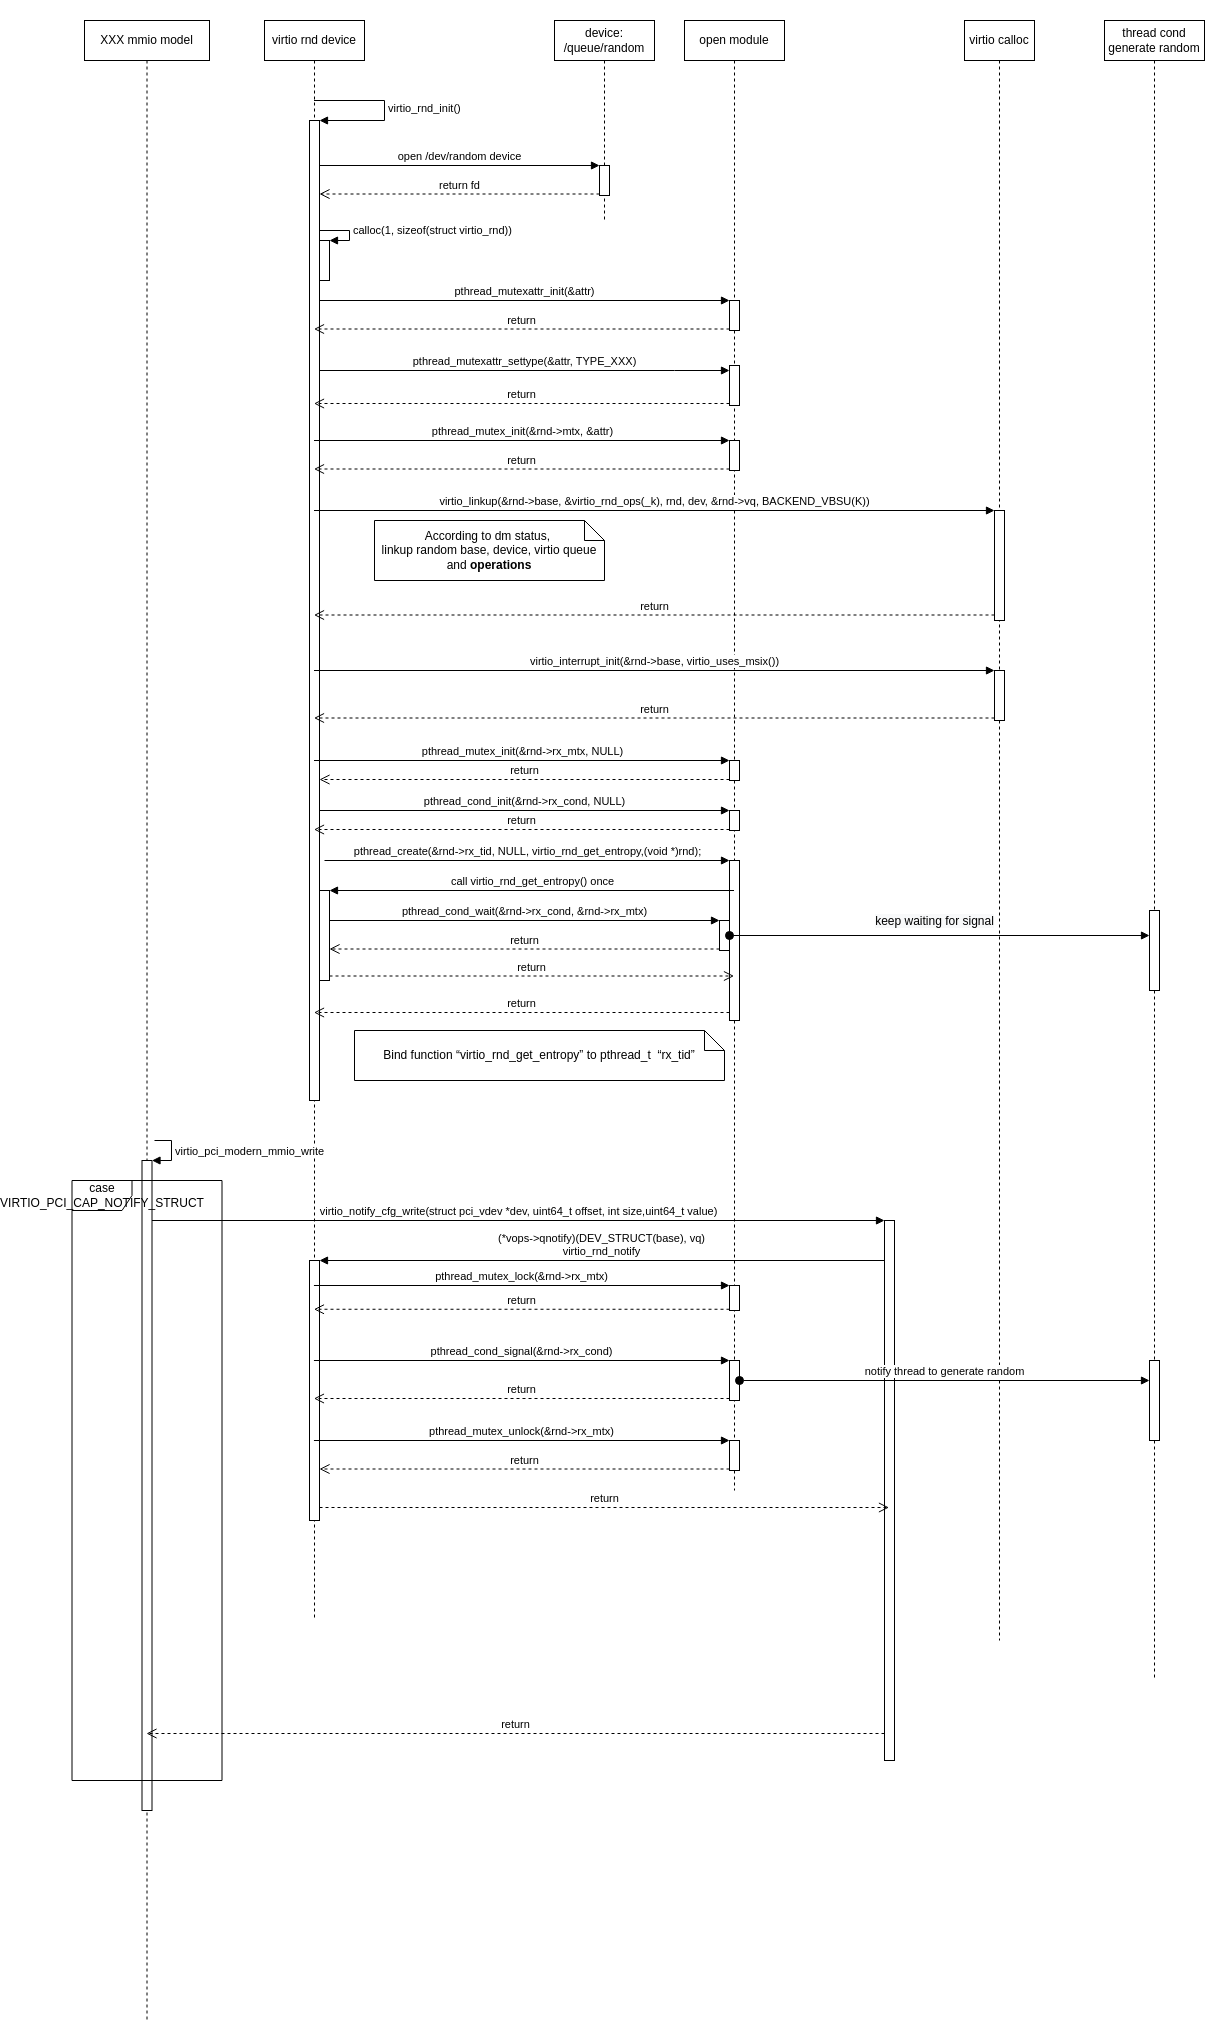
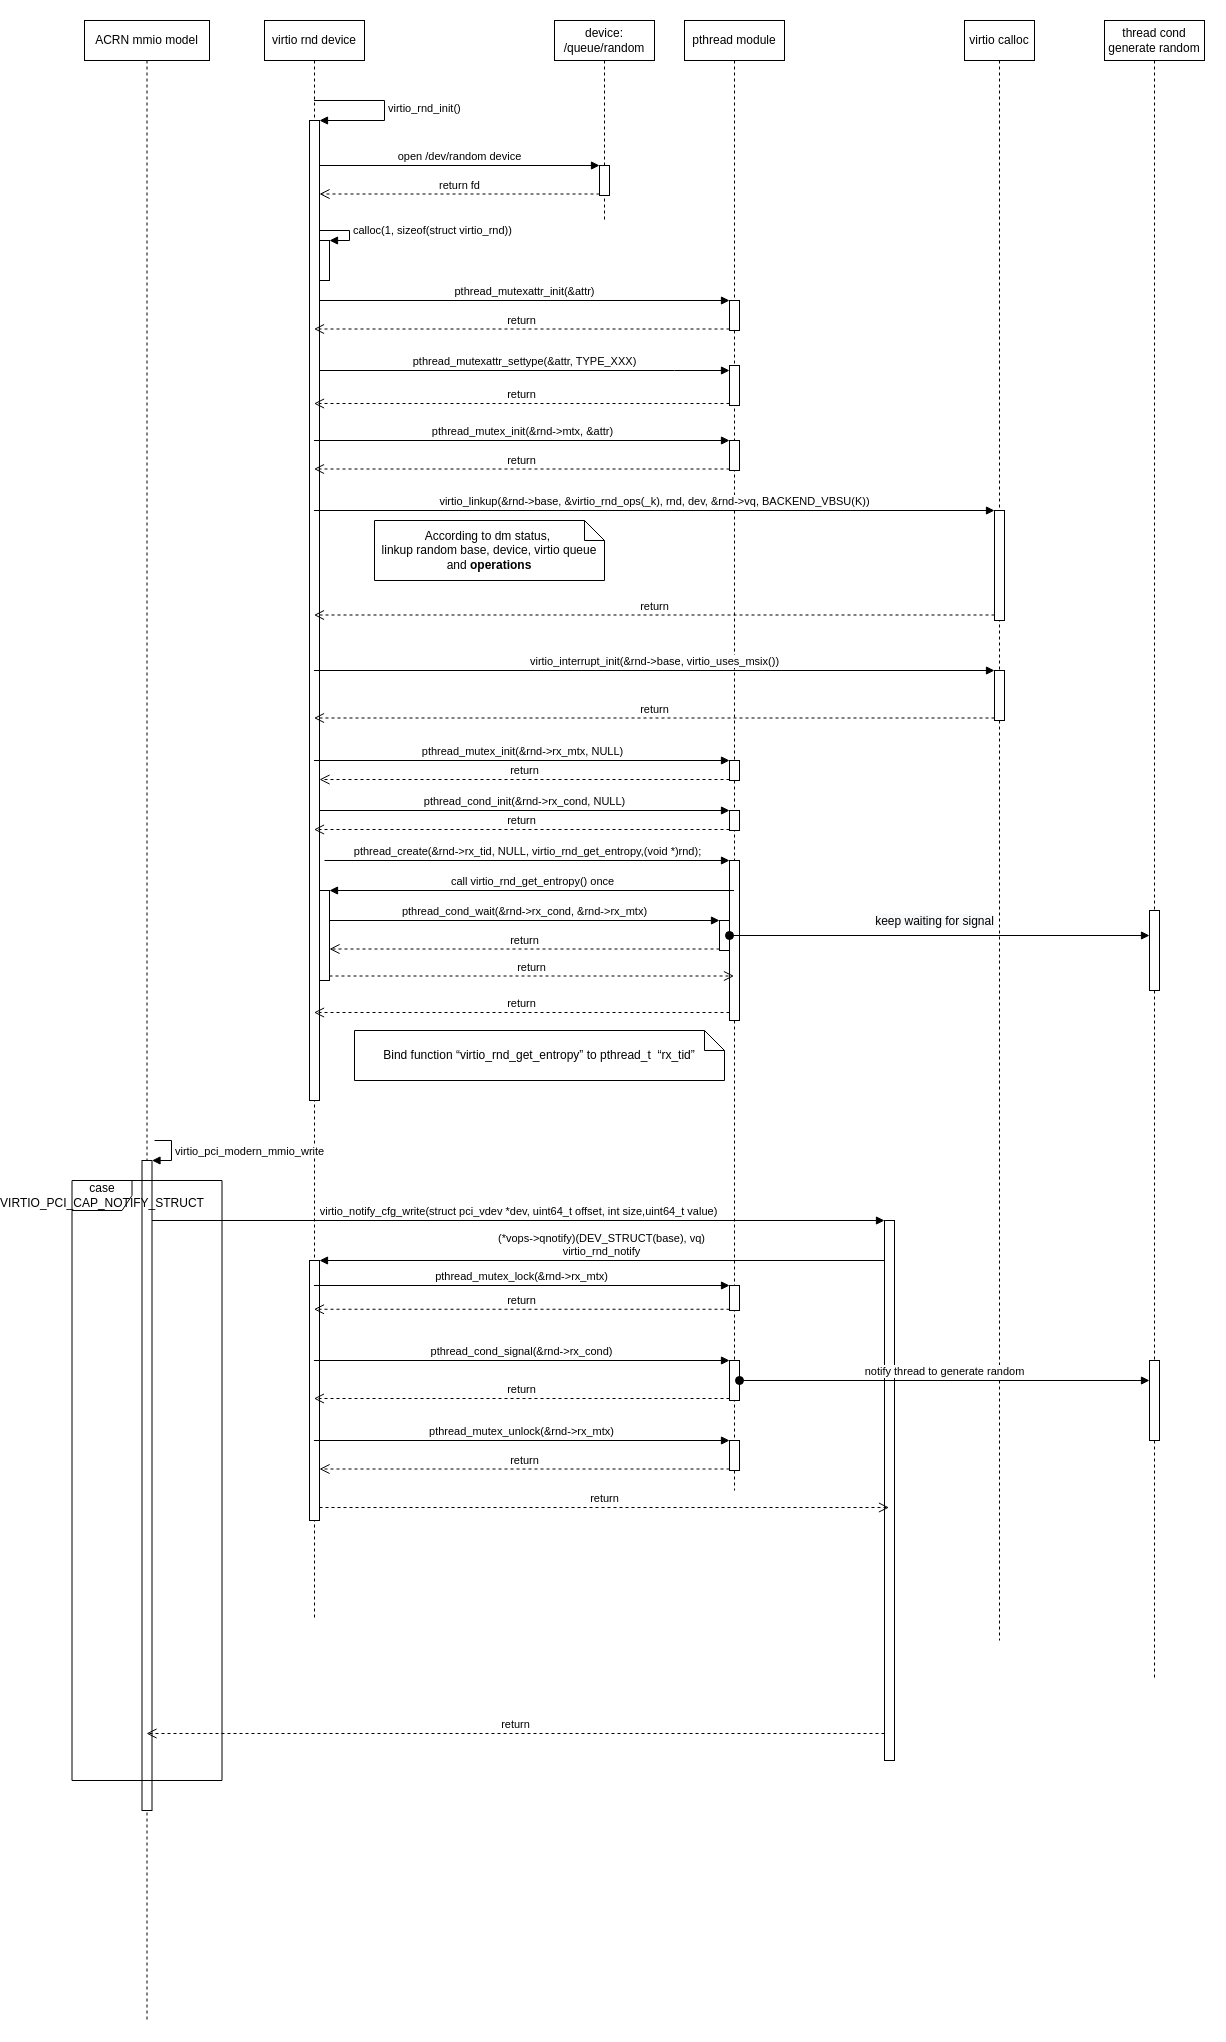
(147, 41) -> (147, 41)
(735, 41) -> (735, 41)
